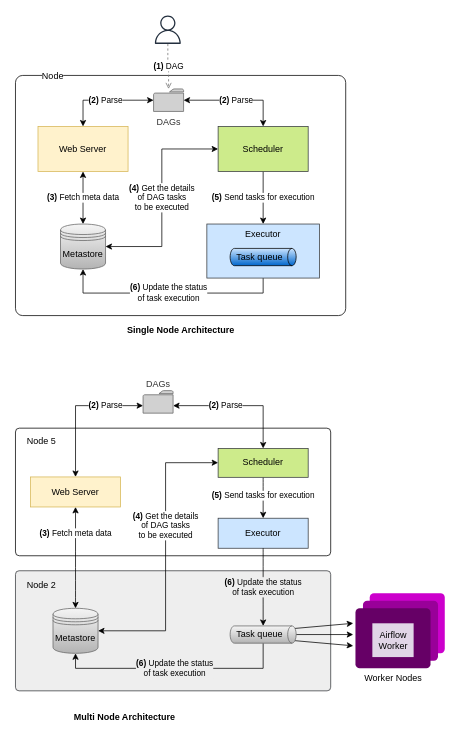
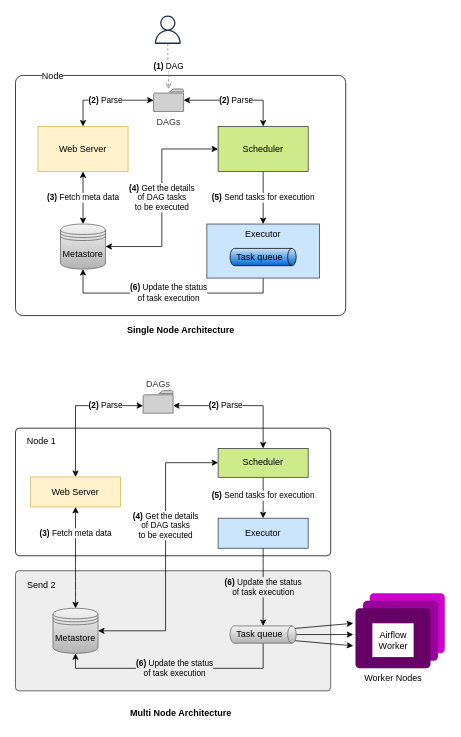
(42, 441) -> (42, 441)
(42, 585) -> (42, 585)
(393, 640) -> (393, 640)
(124, 717) -> (180, 713)
